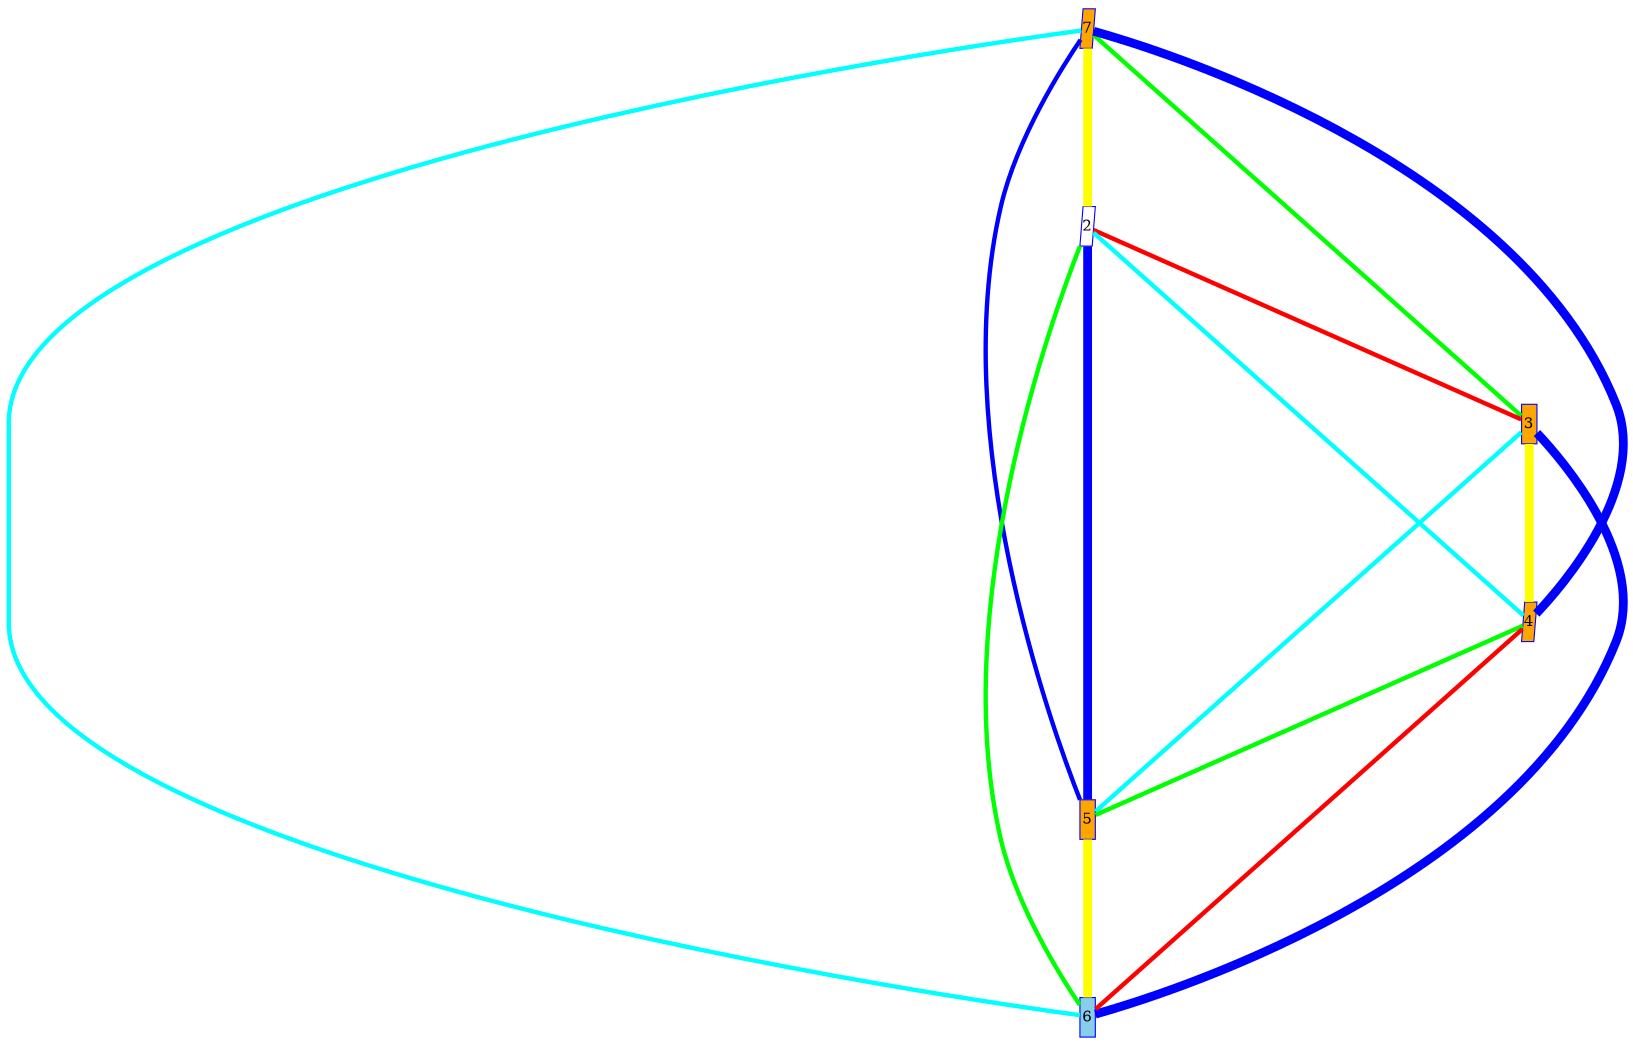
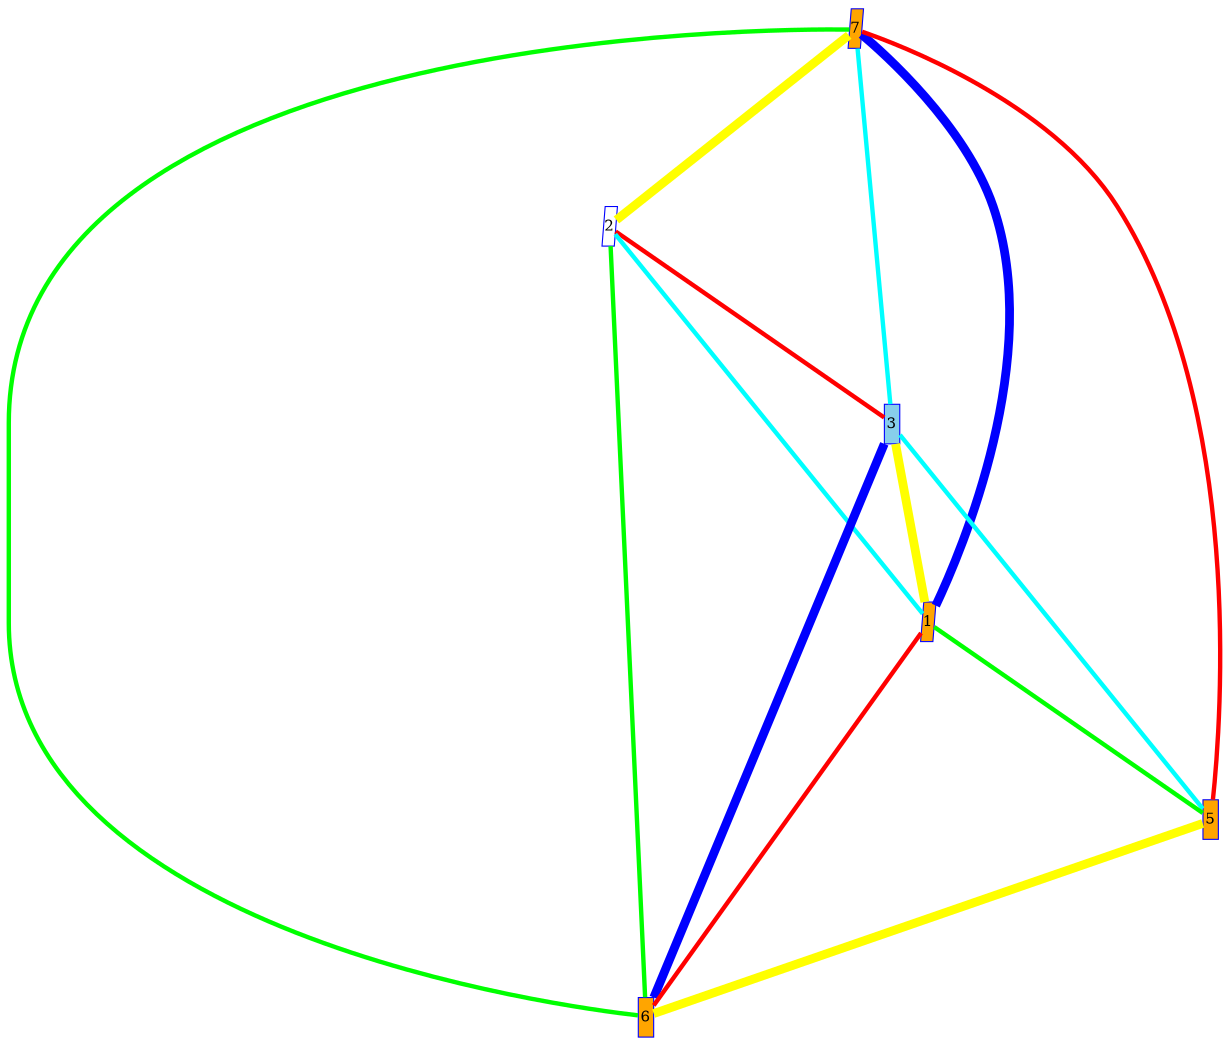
(1307, 225) -> (874, 226)
(989, 416) -> (1177, 342)
(1529, 424) -> (892, 424)
(9, 522) -> (11, 416)
(1088, 523) -> none
(1529, 622) -> (928, 622)
(1088, 1017) -> (646, 1017)
